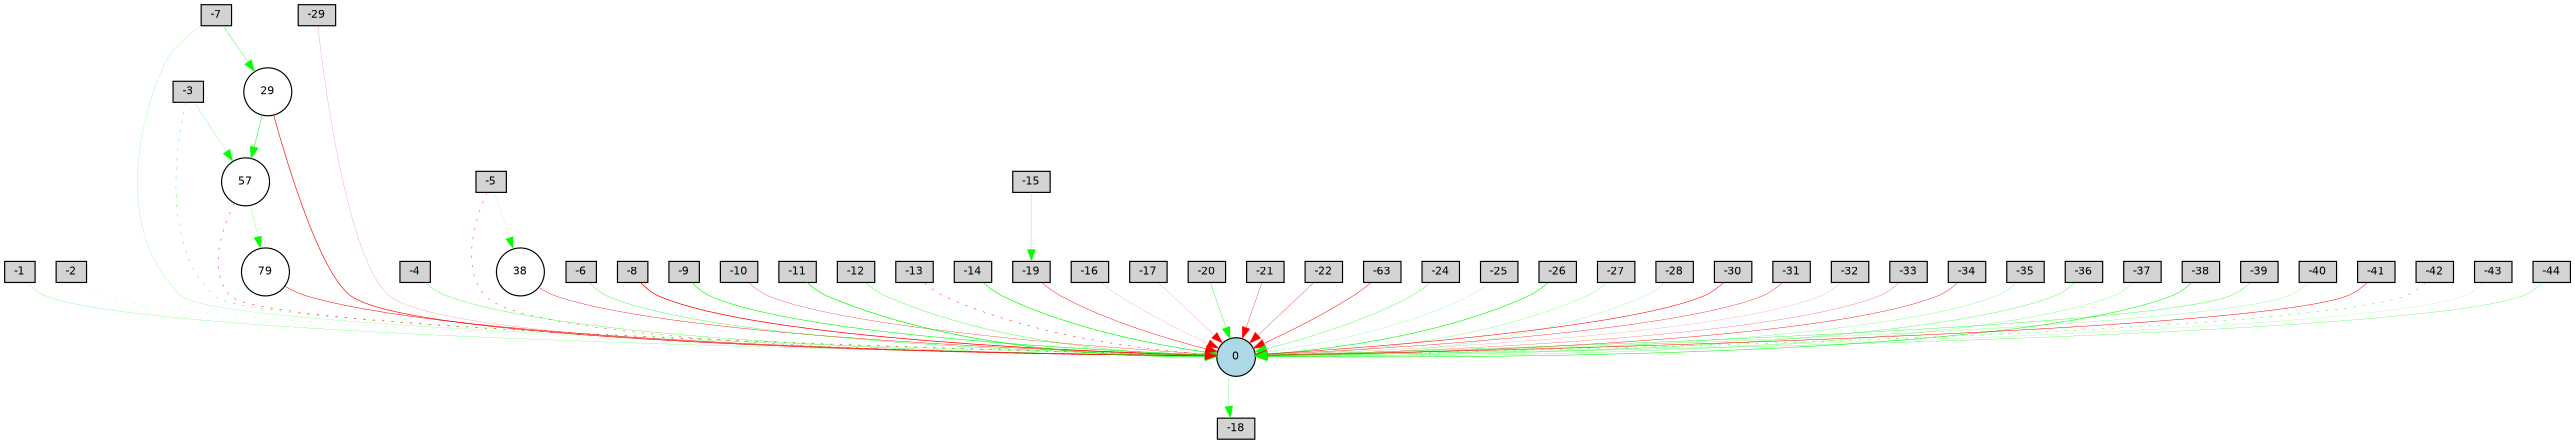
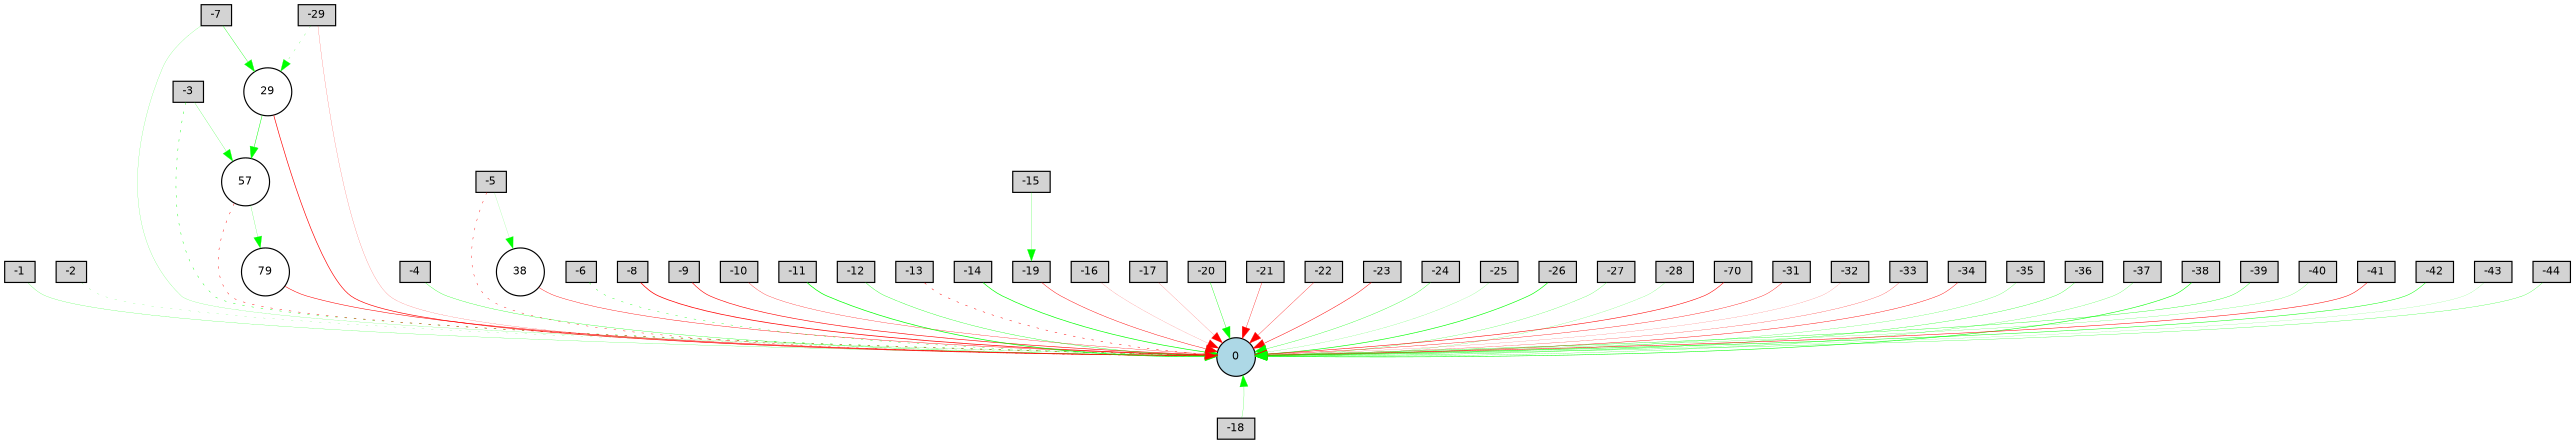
none -> (299, 44)
(1382, 272) -> (1382, 272)
(1733, 272) -> (1733, 272)
(944, 338) -> (944, 338)
(1849, 340) -> (1849, 340)
(893, 342) -> (893, 342)
(1228, 391) -> (1244, 402)
